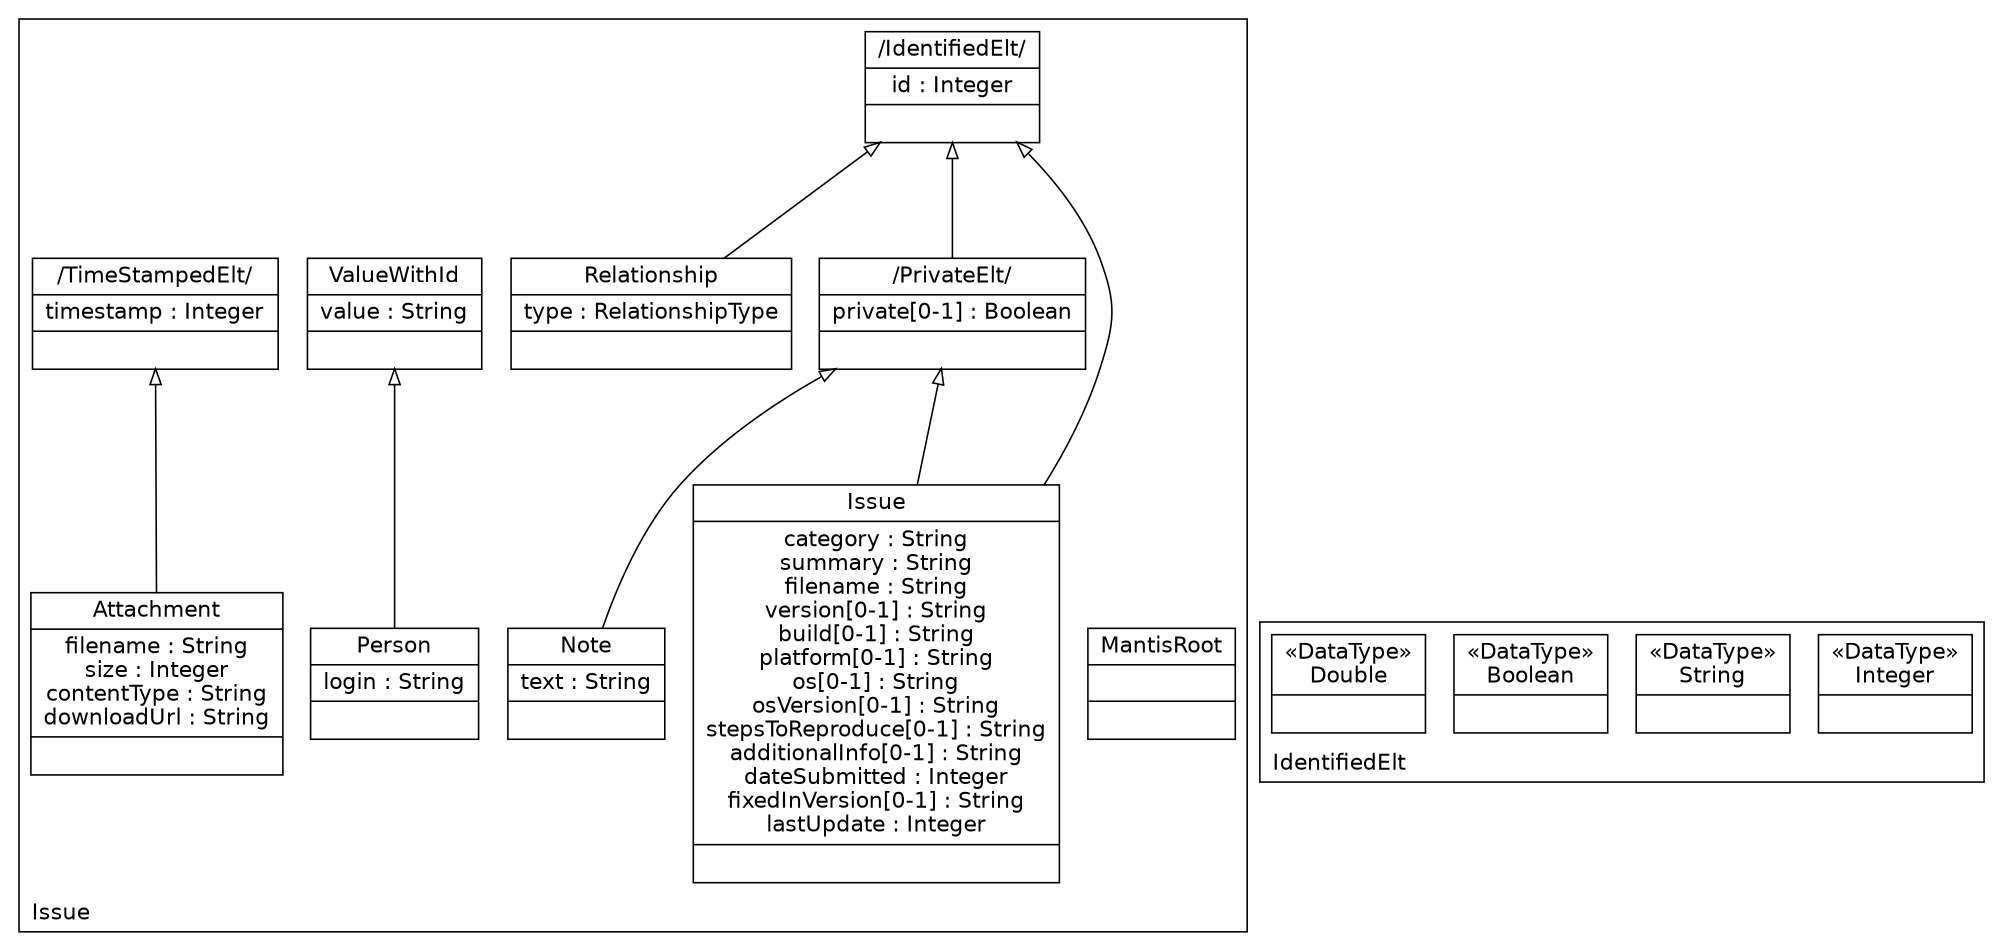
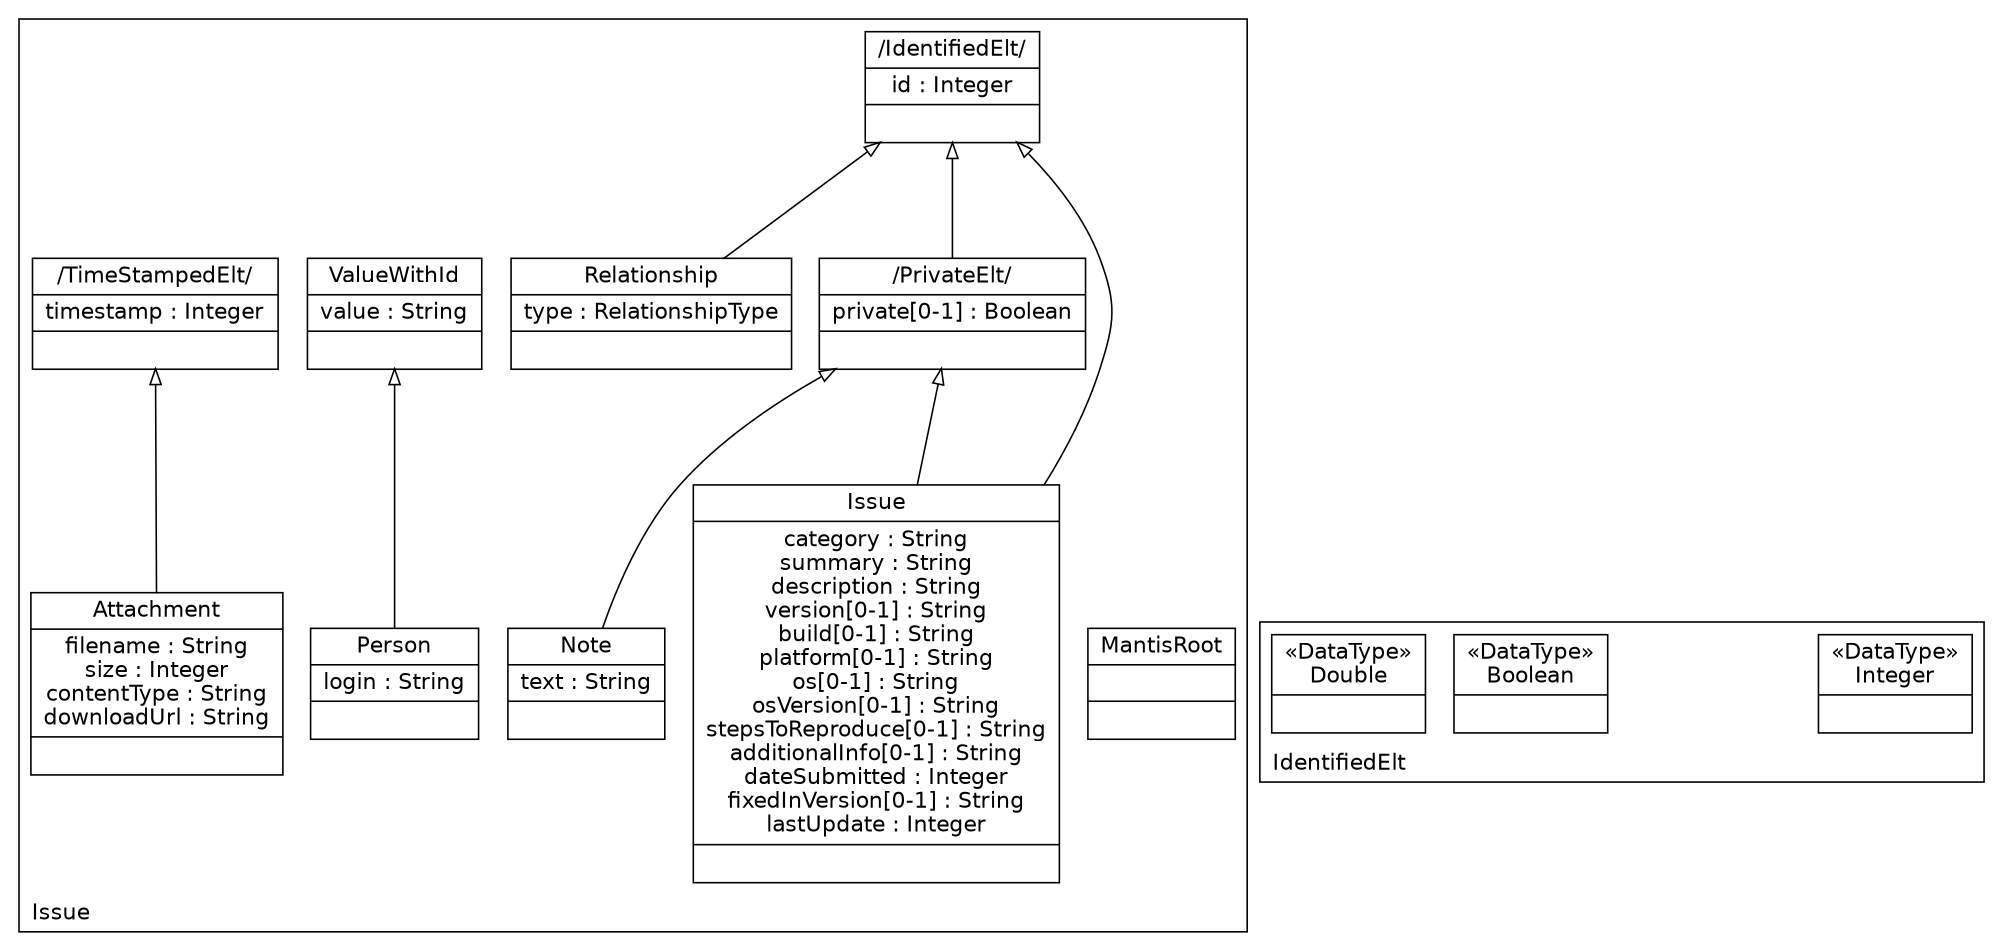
(876, 587) -> (876, 587)
(1713, 684) -> none
